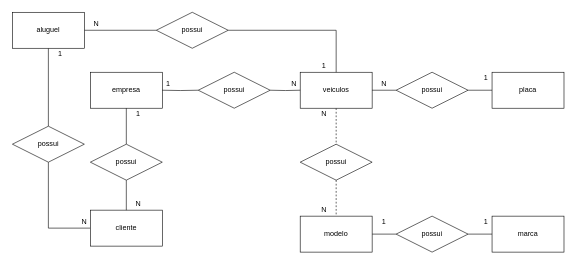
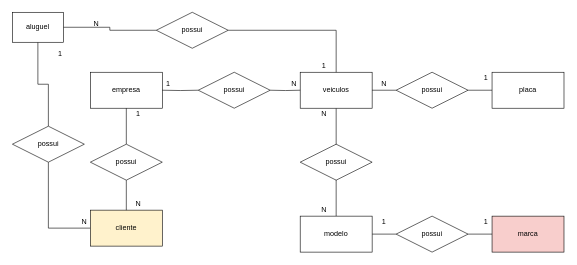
(48, 30) -> (38, 27)
(336, 126) -> (336, 126)
(126, 228) -> (126, 228)
(528, 234) -> (528, 234)
